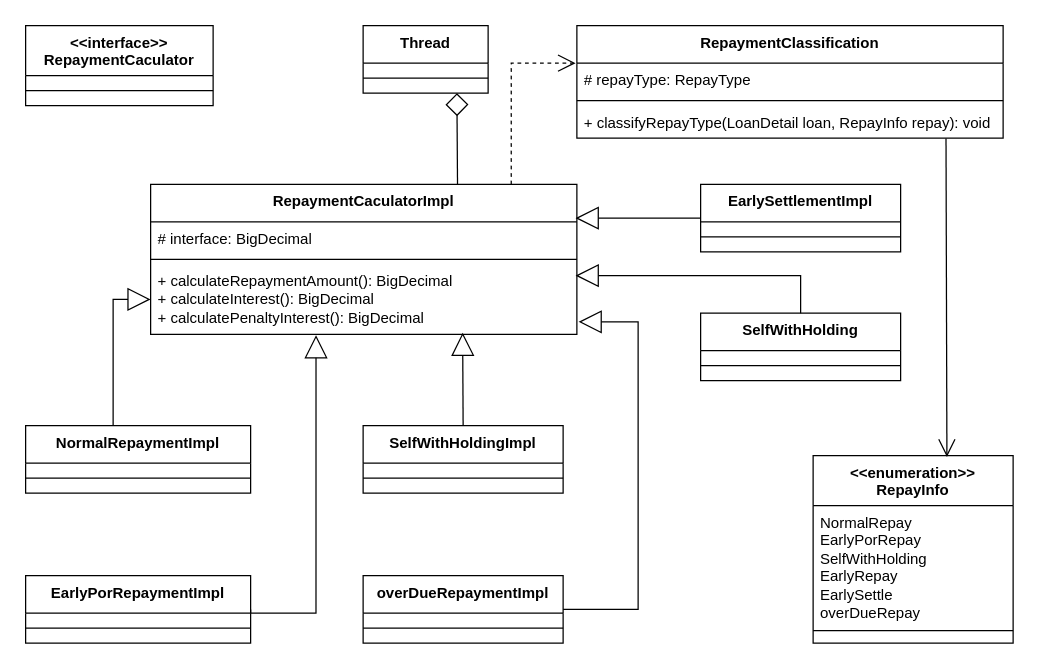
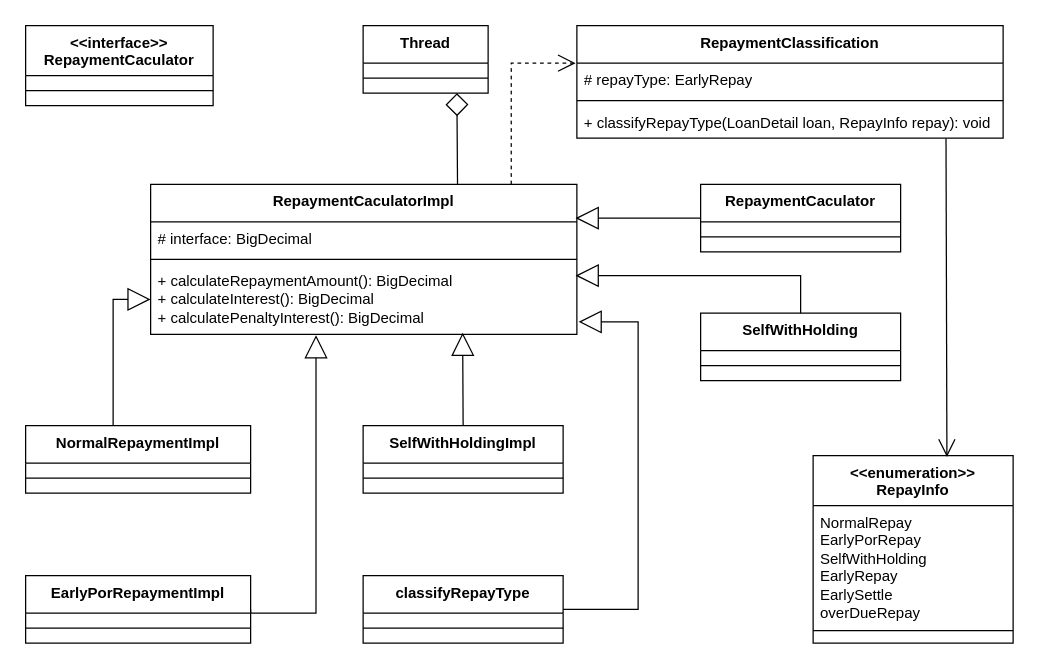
(671, 81) -> (673, 81)
(801, 202) -> (801, 202)
(463, 593) -> (463, 593)
